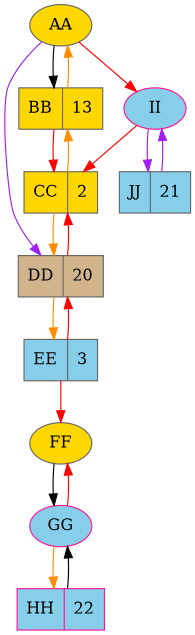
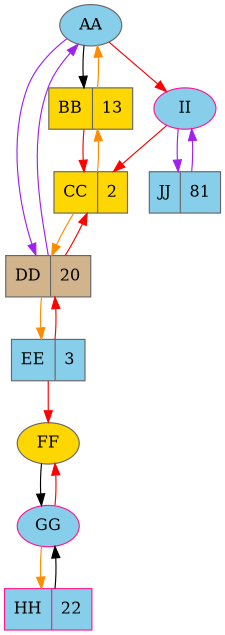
(61, 25) -> (91, 25)
none -> (38, 151)
(170, 192) -> (200, 192)
